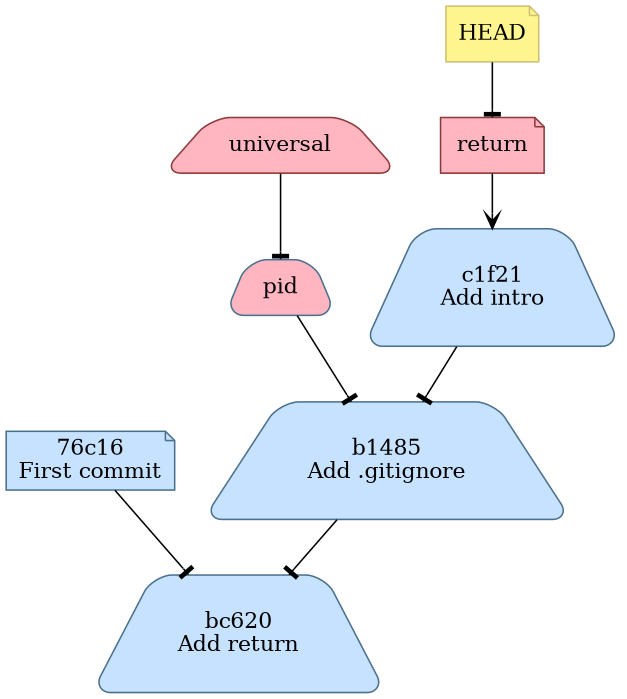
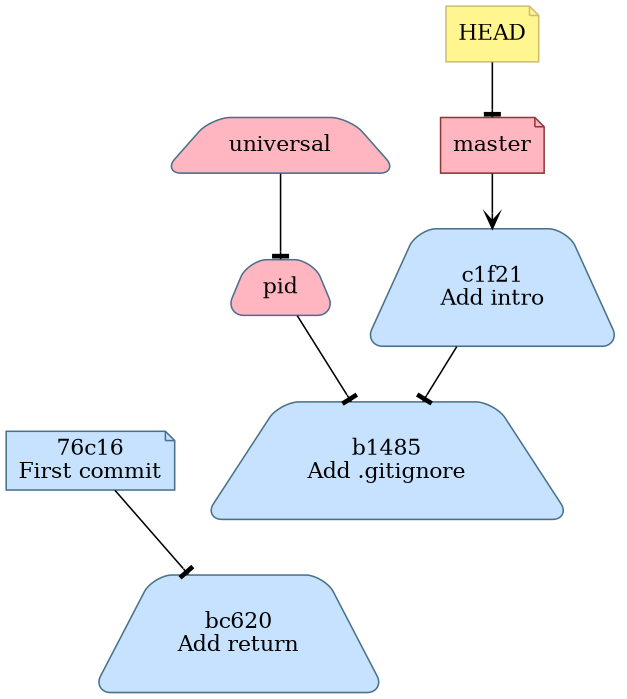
(281, 145) -> (281, 145)
(492, 145) -> (492, 145)
(316, 544) -> none
